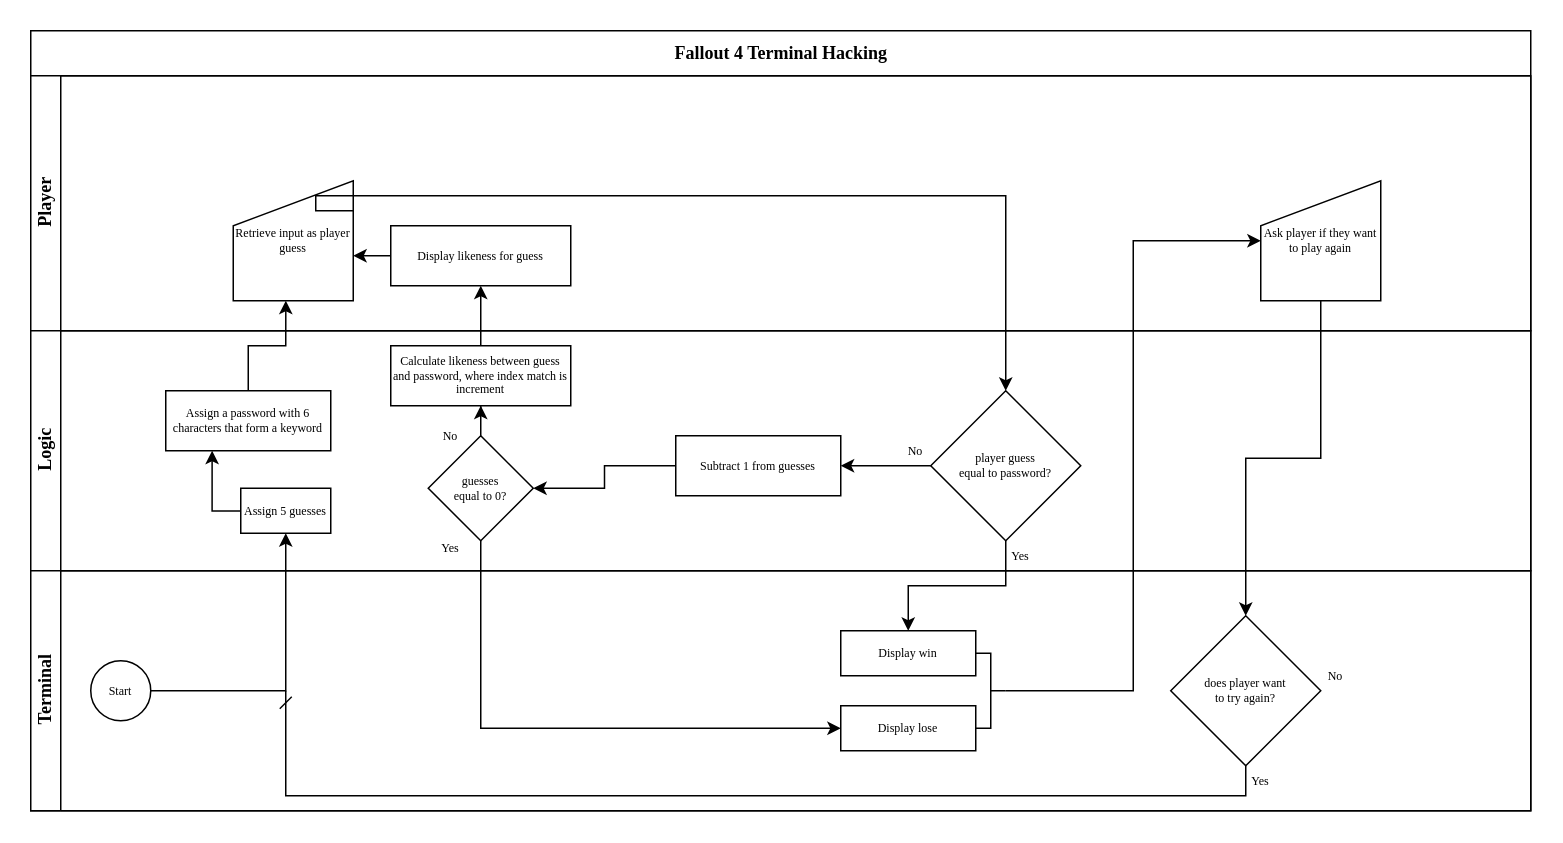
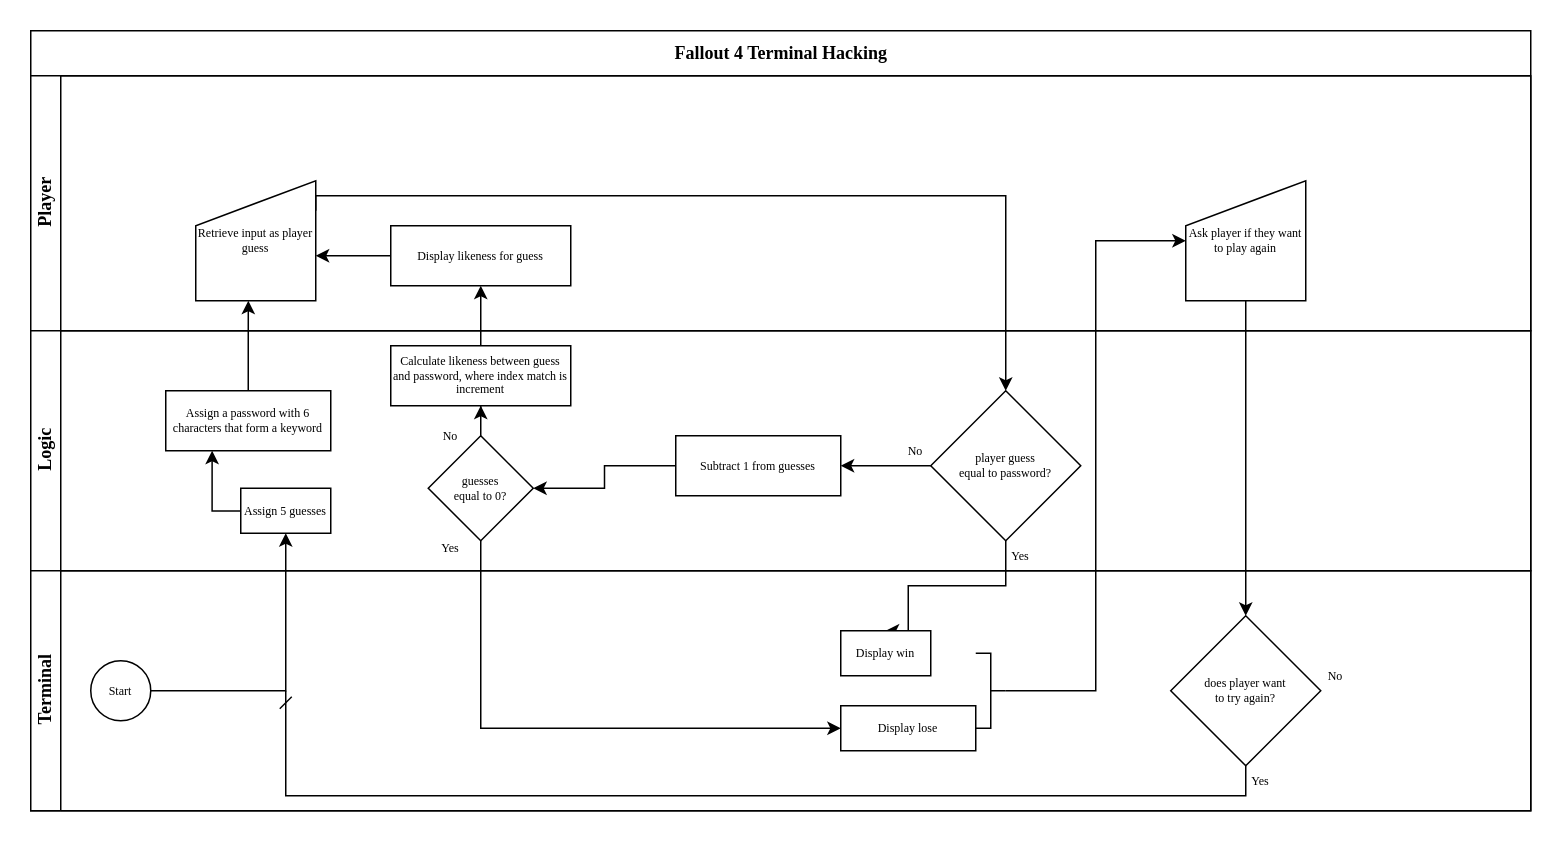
(293, 241) -> (256, 241)
(1321, 241) -> (1246, 241)
(908, 653) -> (886, 653)
